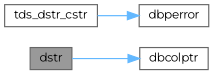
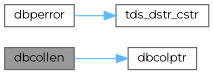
(112, 16) -> (89, 16)
(51, 59) -> (39, 59)
